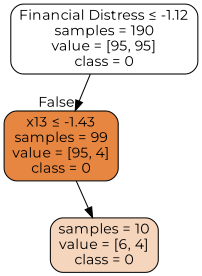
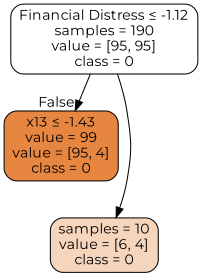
(61, 138) -> (61, 138)
(82, 194) -> (131, 141)
